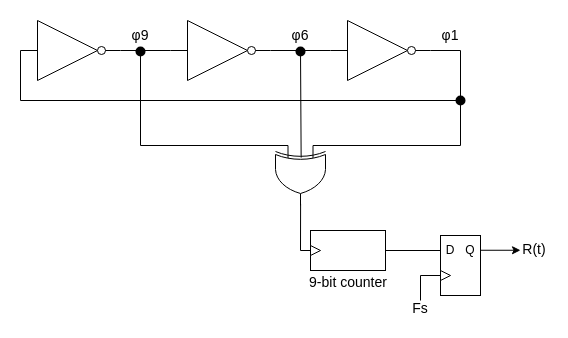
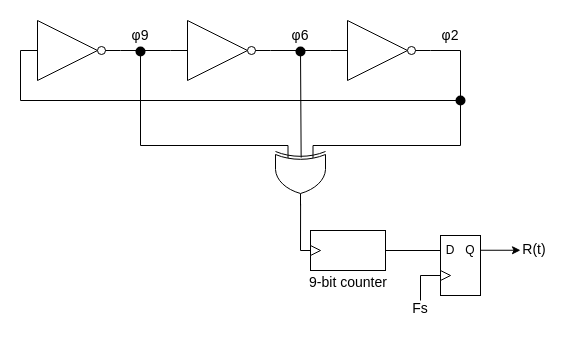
(451, 36) -> (451, 36)
